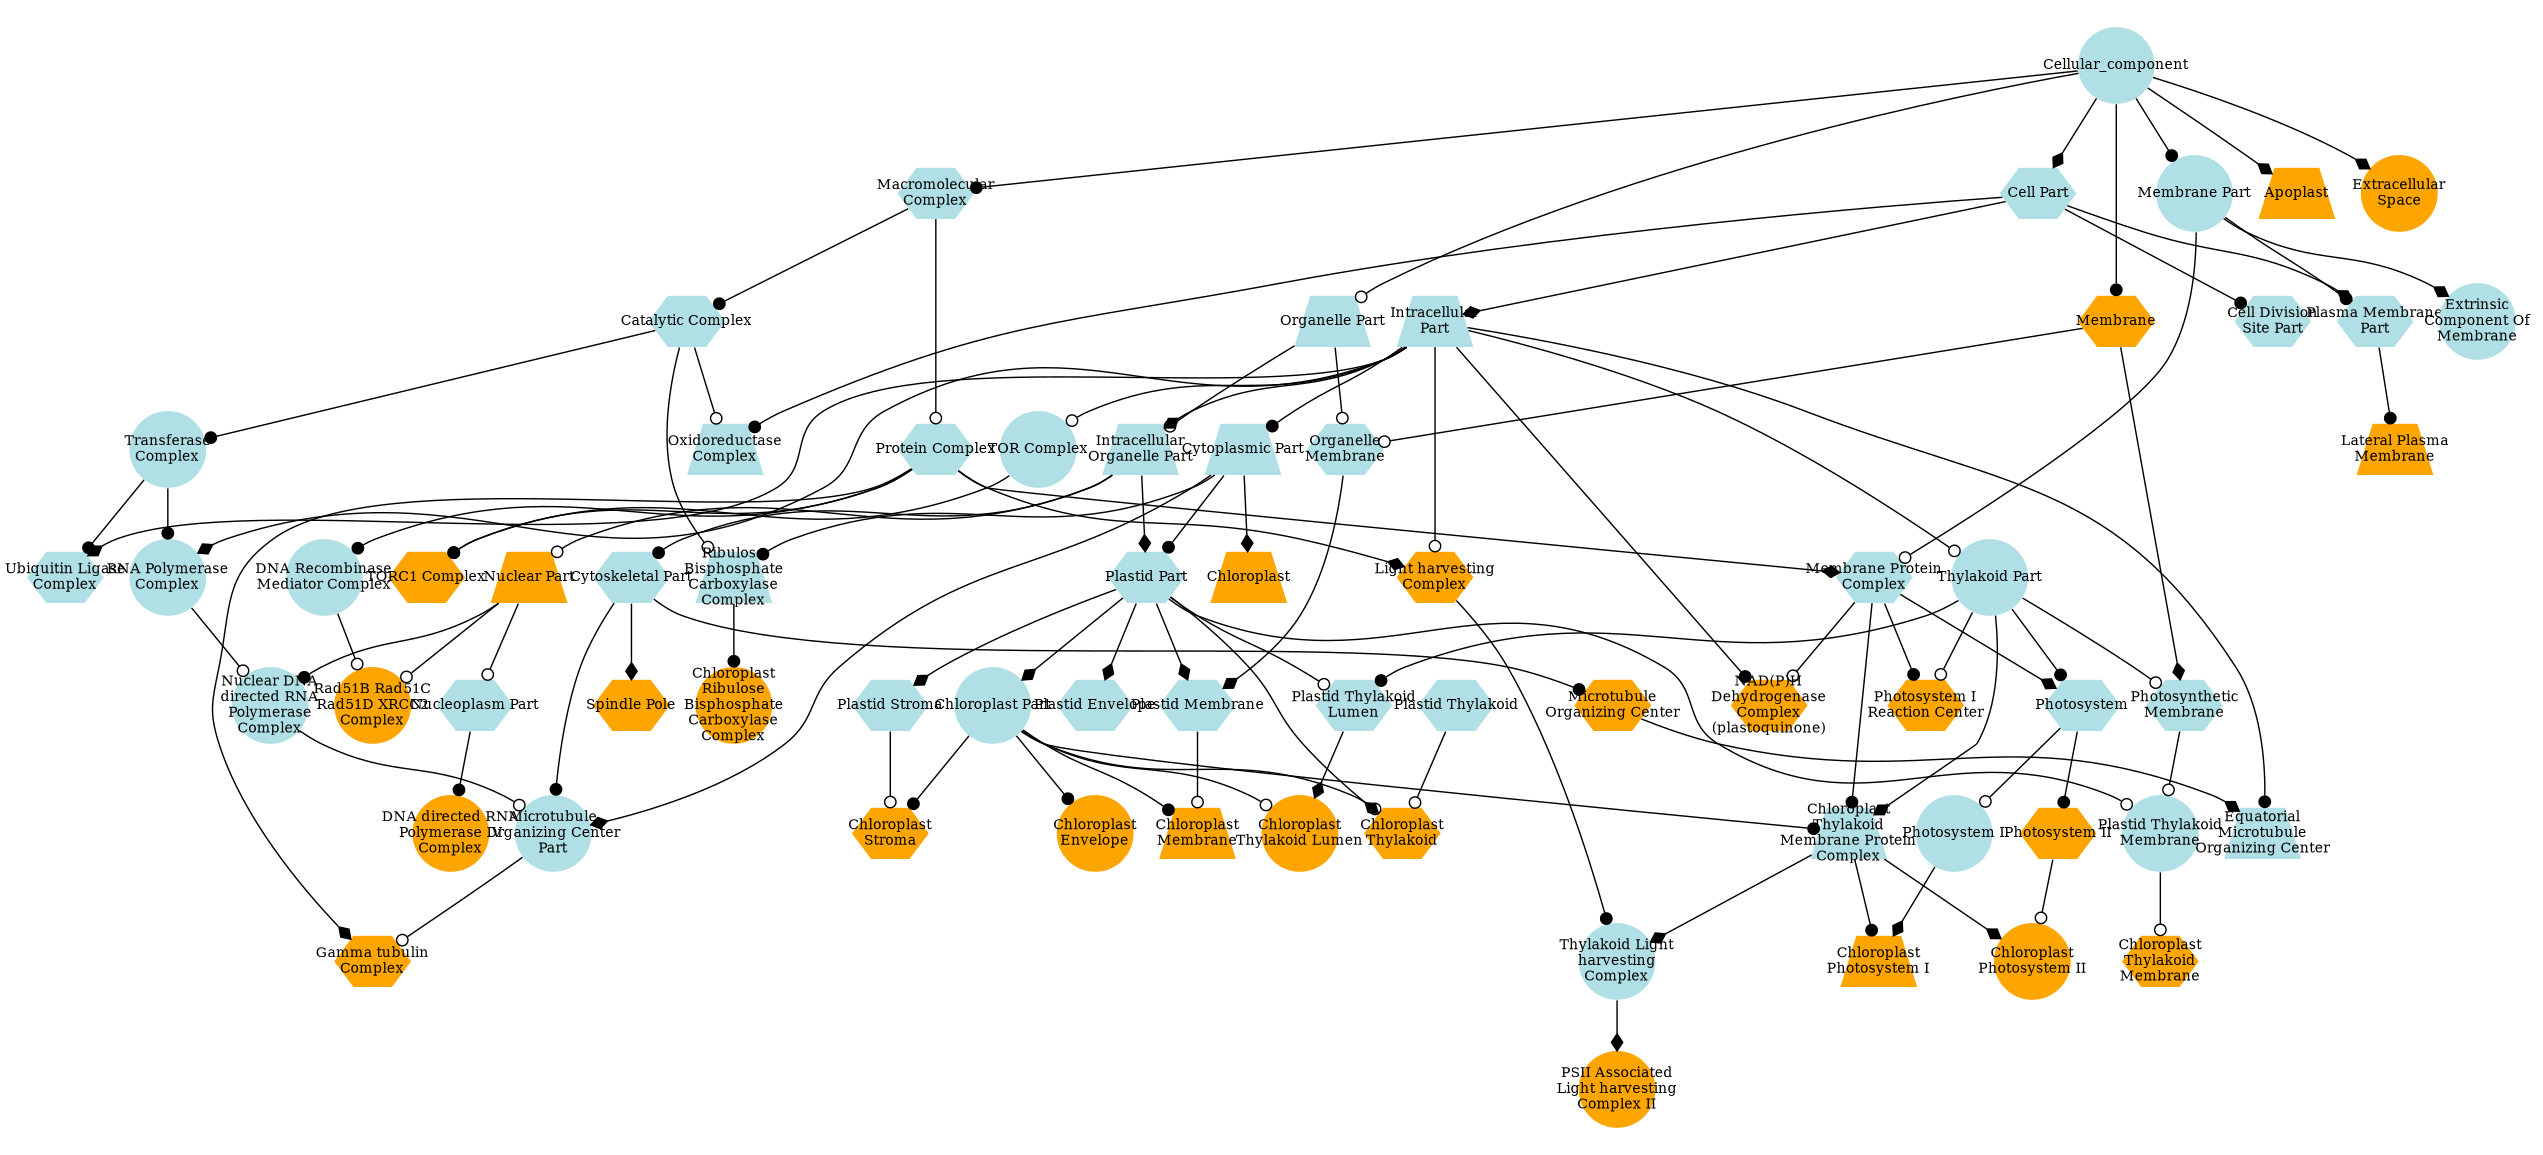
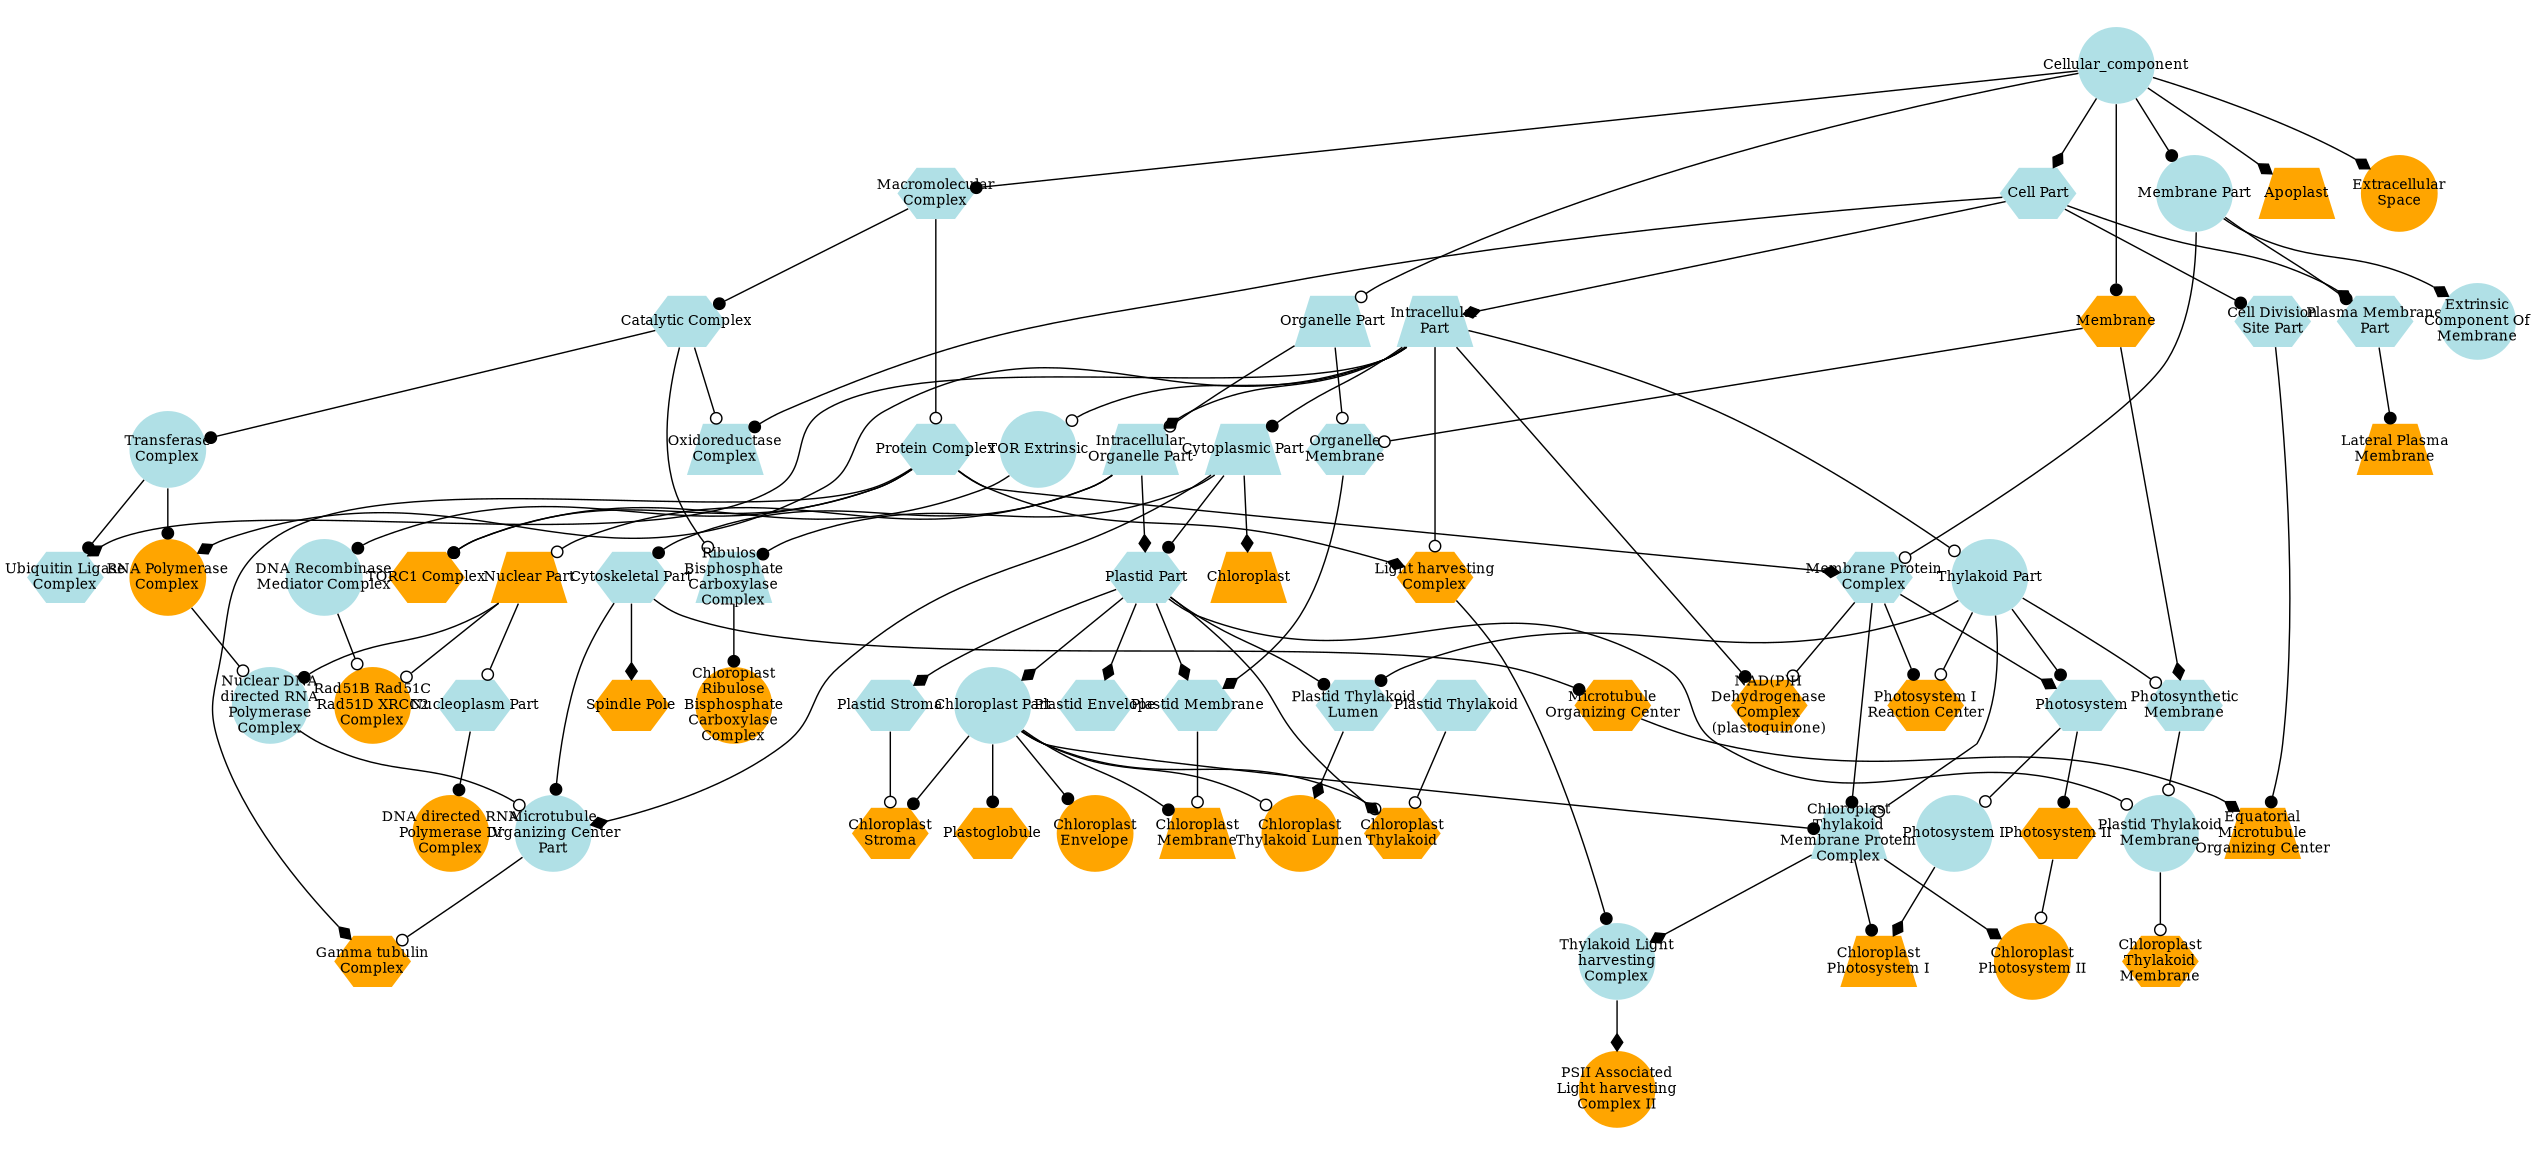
(1038, 449) -> (1038, 449)
(1947, 460) -> (2290, 572)
(168, 577) -> (168, 577)
(1244, 641) -> (1244, 641)
(1982, 733) -> (1982, 733)
none -> (993, 833)
(2263, 833) -> (2263, 833)
